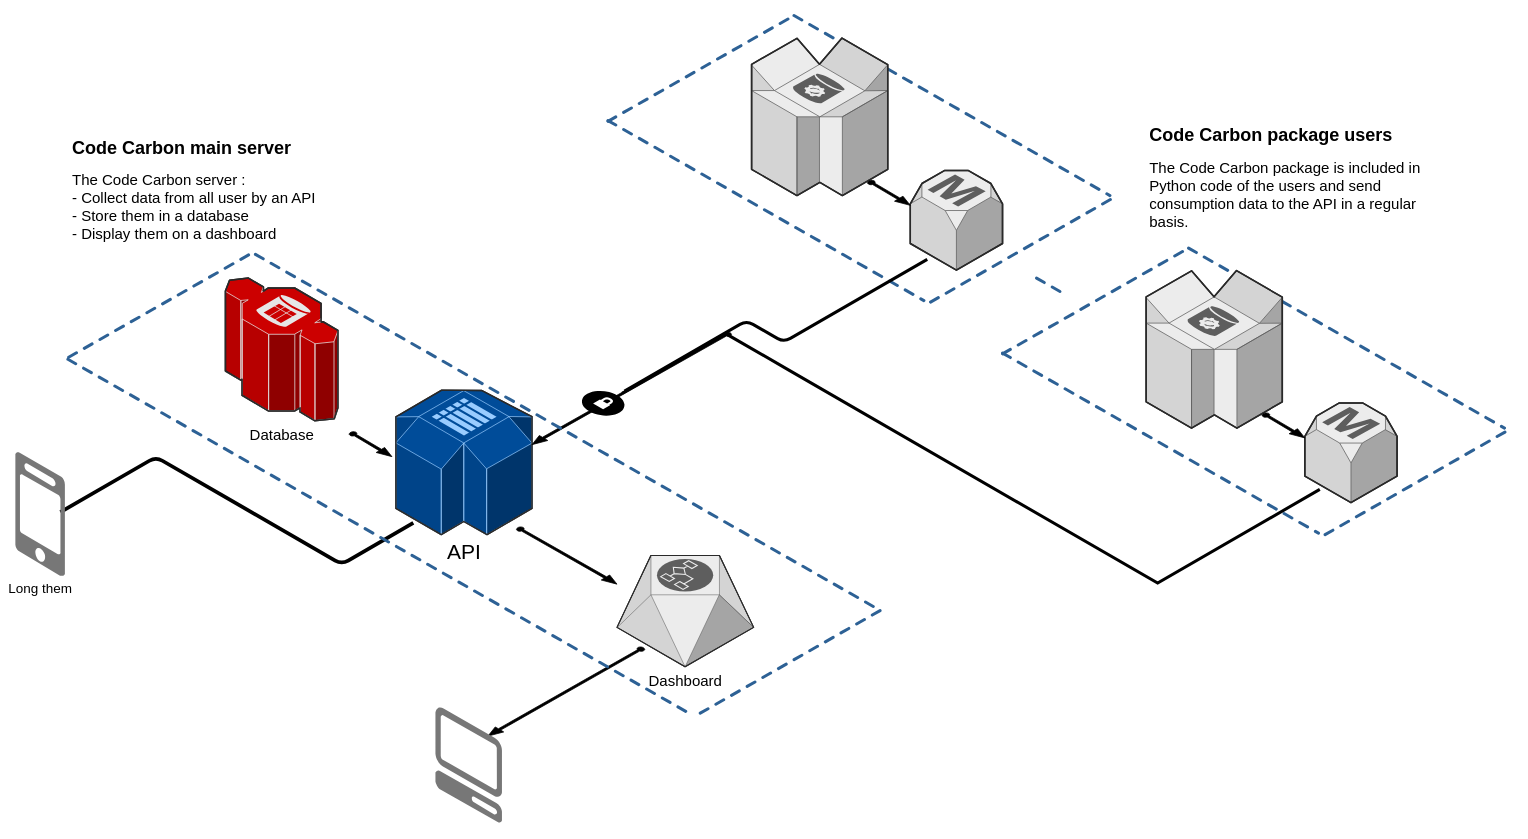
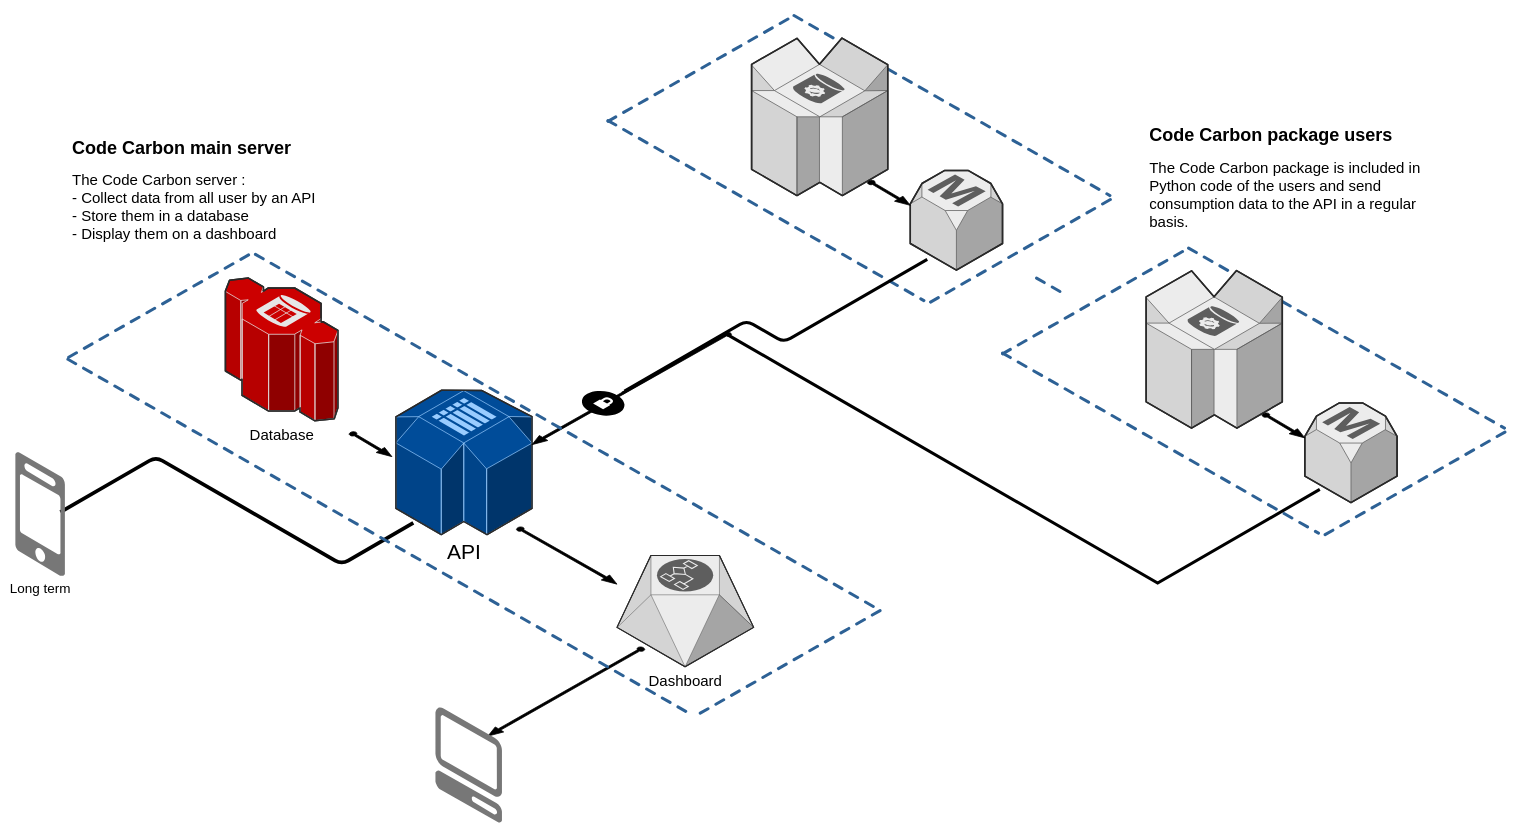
(41, 586) -> (41, 586)
